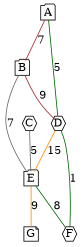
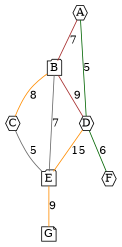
(48, 13) -> (80, 13)
none -> (28, 92)
(74, 179) -> (103, 151)
(51, 207) -> none
